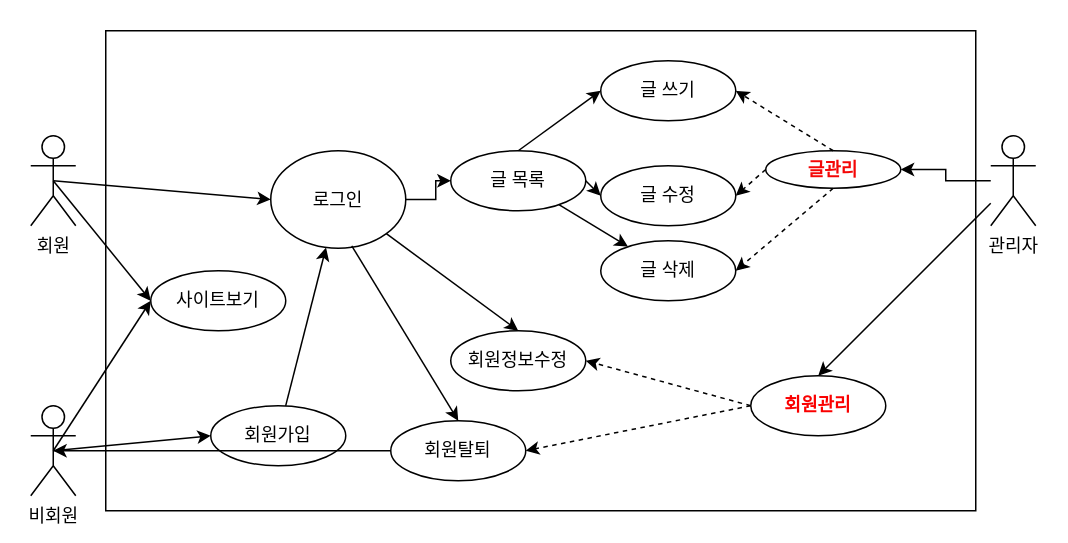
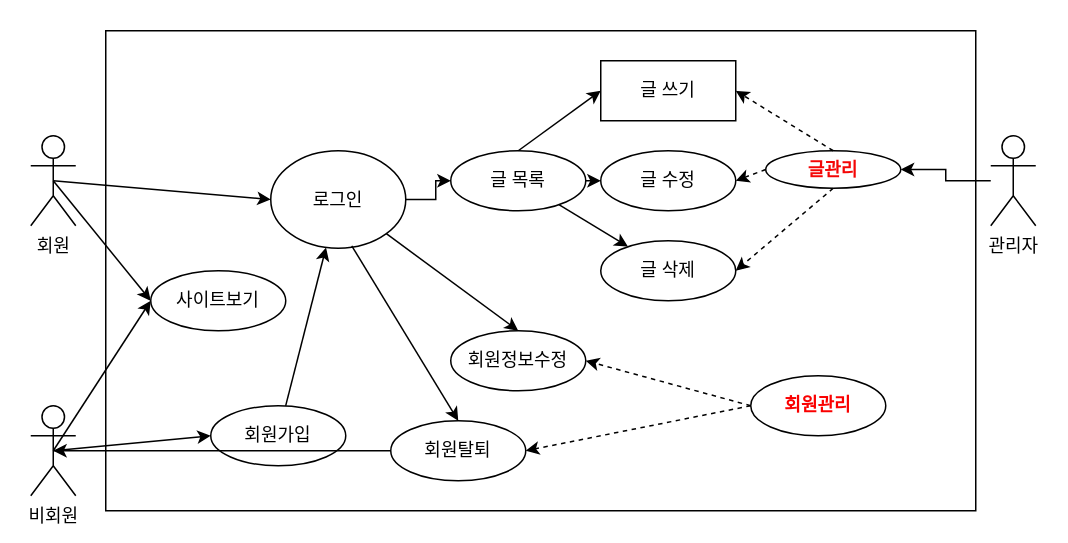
(668, 91) -> (668, 91)
(668, 196) -> (668, 181)
(908, 286) -> none
